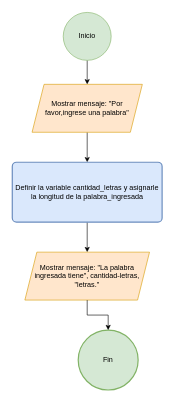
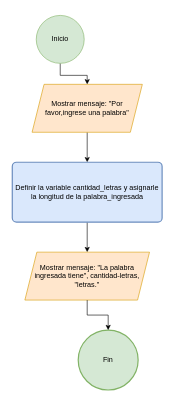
(87, 36) -> (60, 39)
